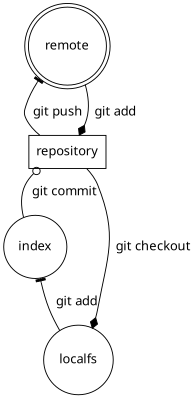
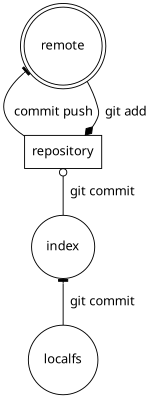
(55, 112) -> (50, 112)
(109, 241) -> none
(73, 302) -> (99, 302)
